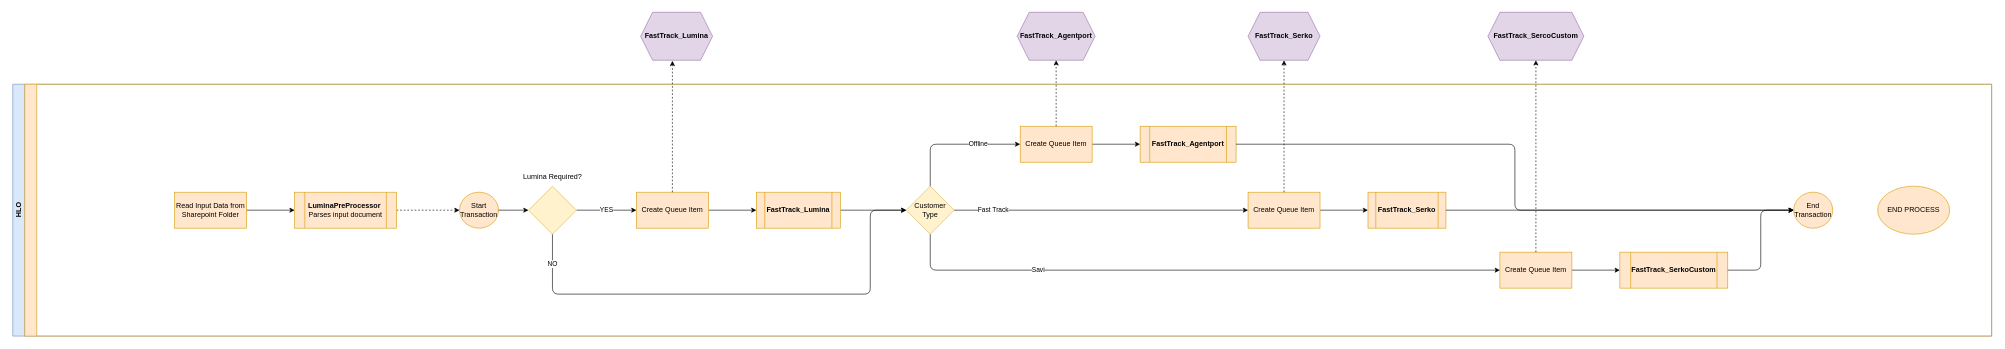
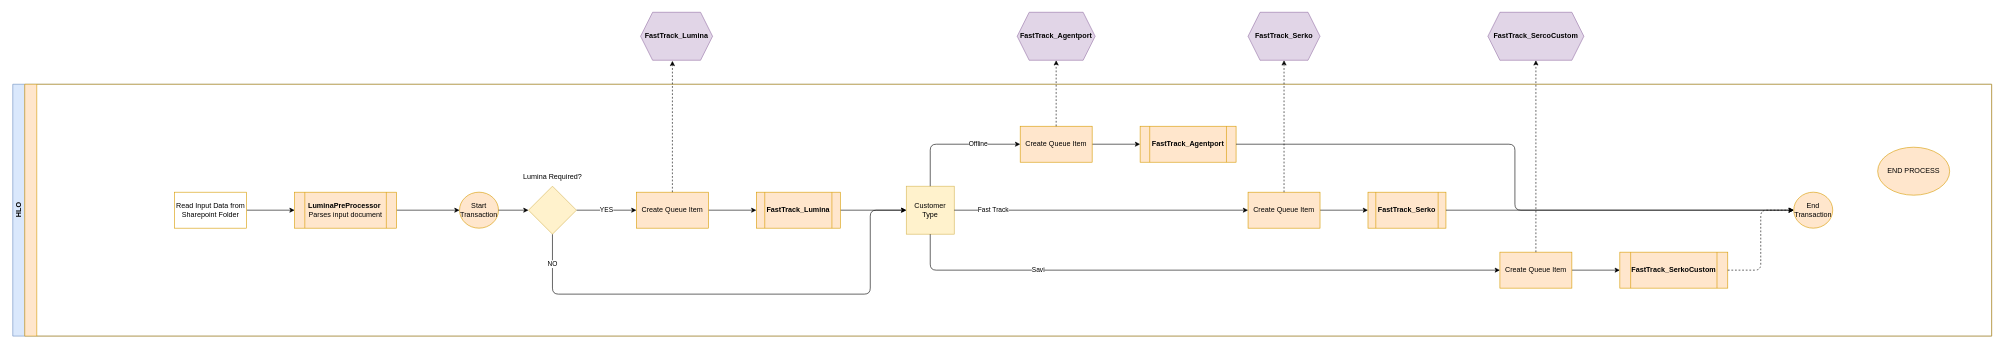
(210, 210) -> (210, 210)
(425, 210) -> (425, 210)
(930, 210) -> (930, 210)
(1914, 210) -> (1914, 171)
(1761, 256) -> (1761, 256)
